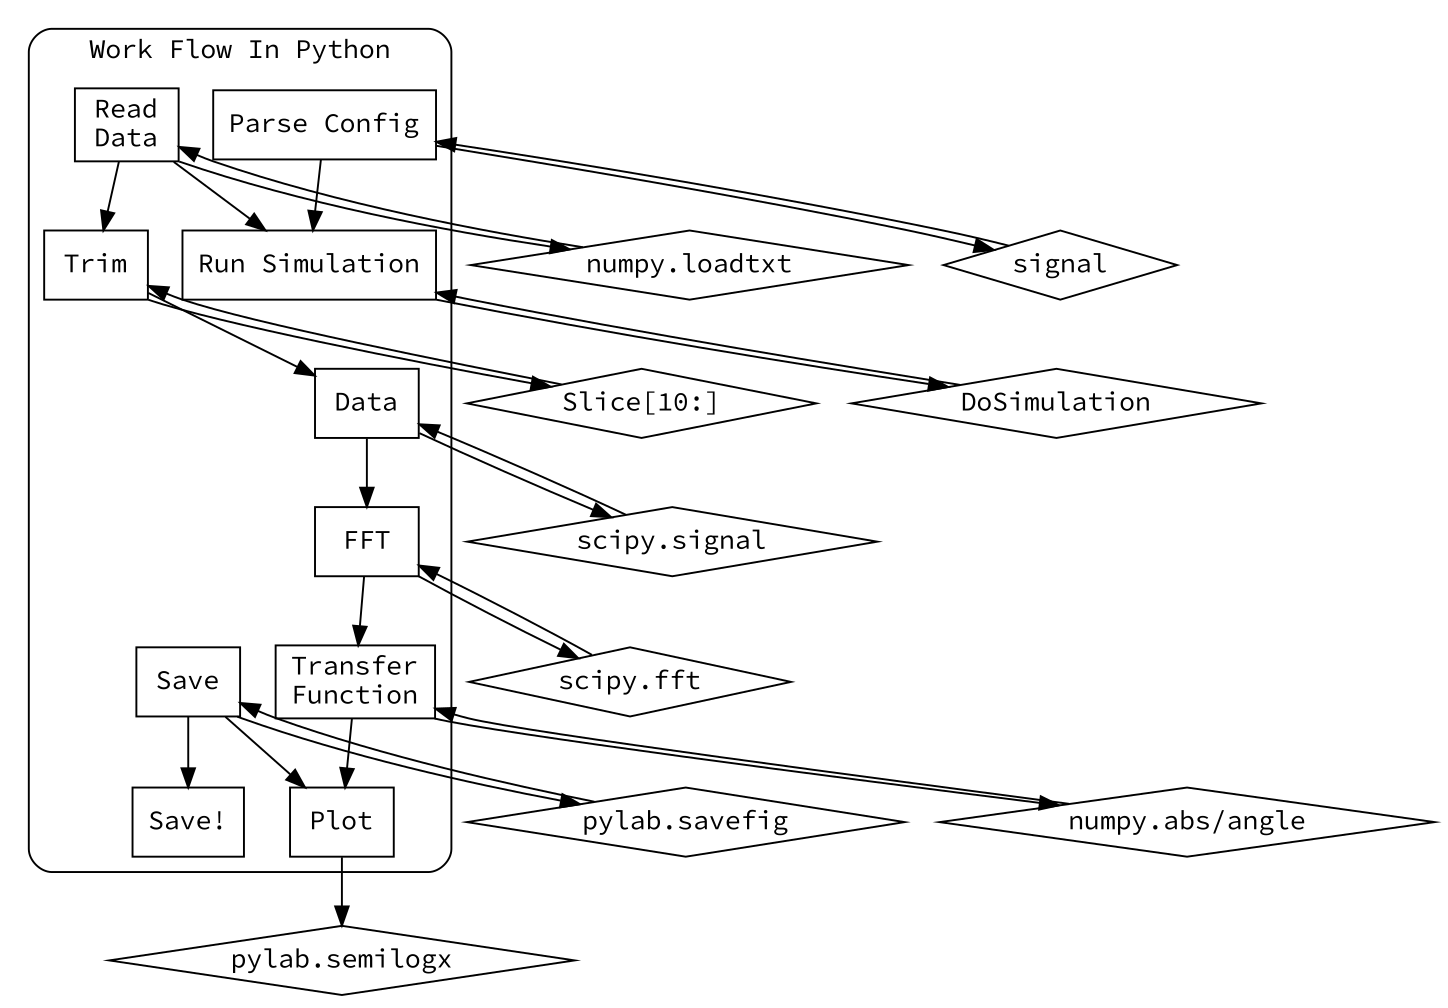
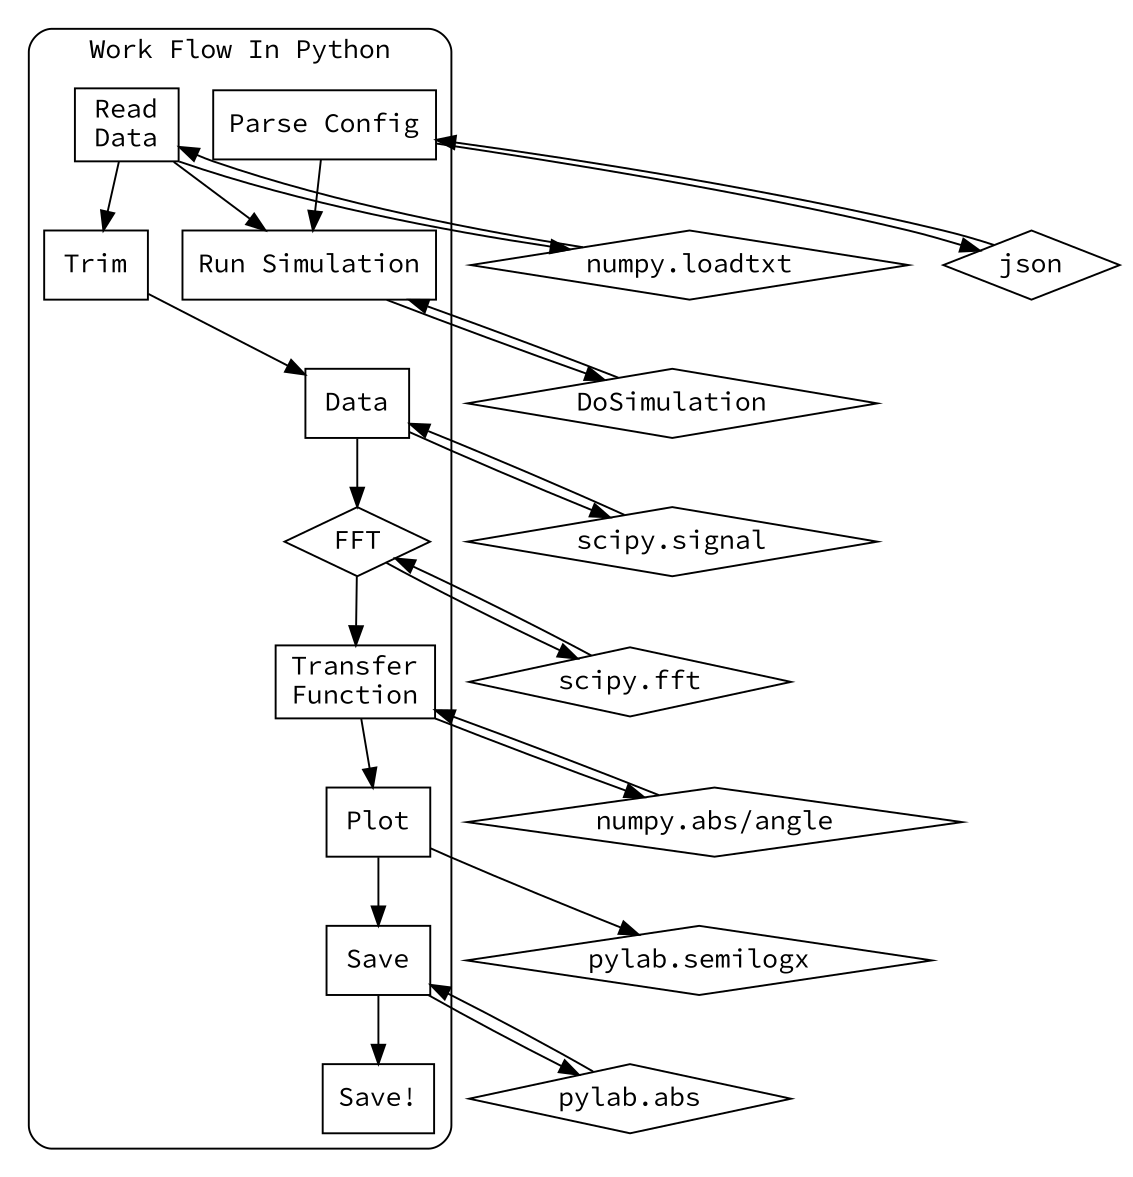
(1060, 265) -> (1031, 265)
(642, 403) -> none
(367, 542) -> (357, 542)
(258, 746) -> (378, 882)
(686, 822) -> (630, 1099)
